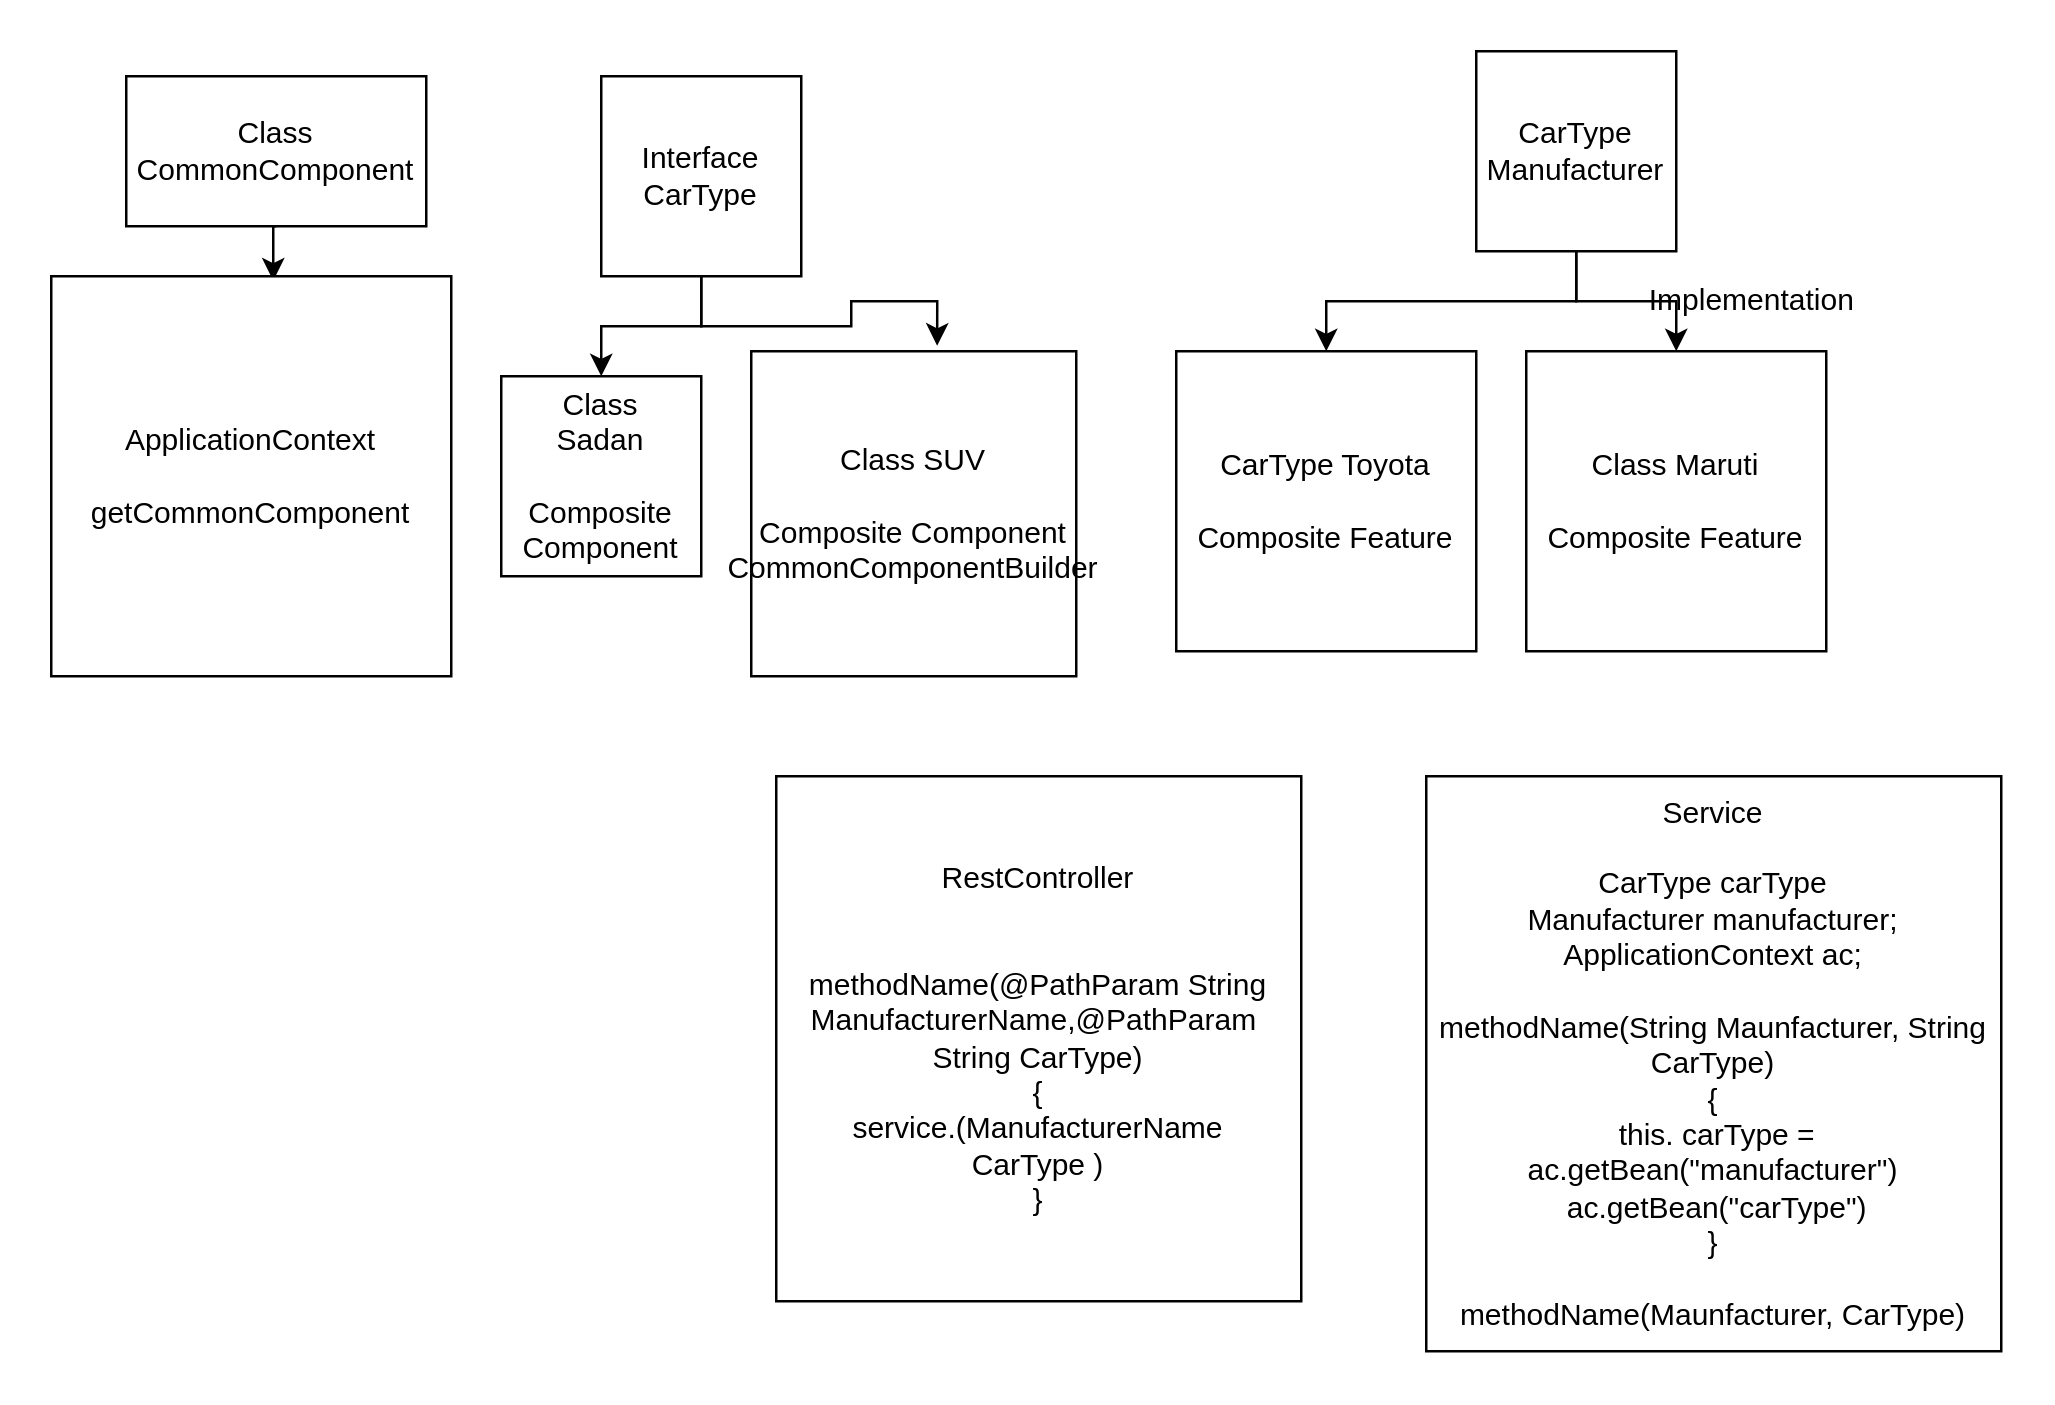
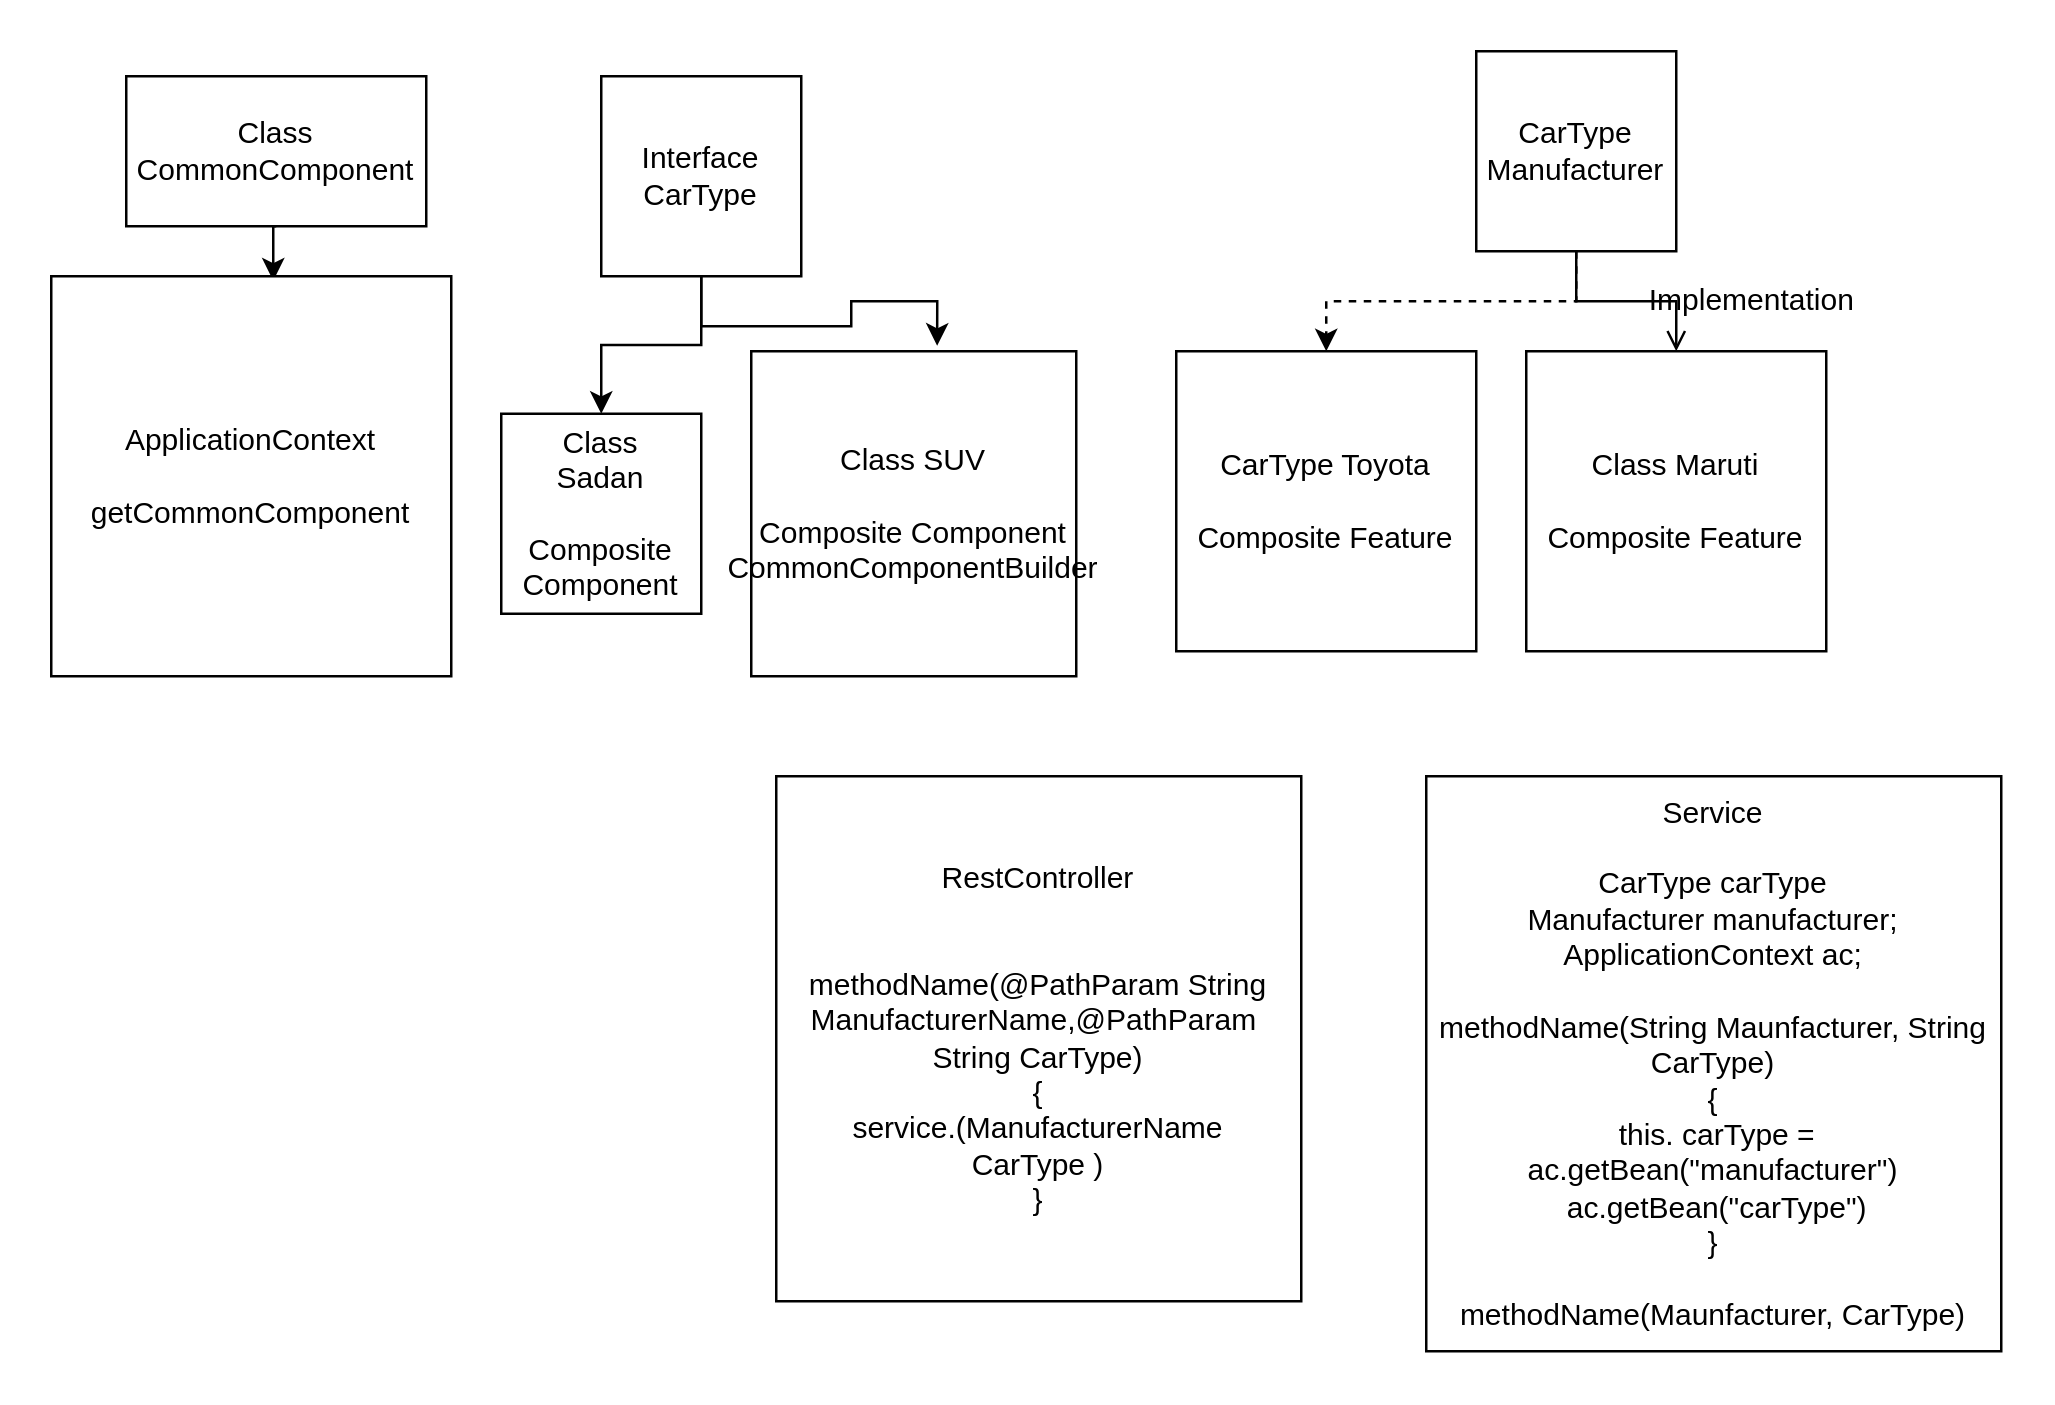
(1434, 301) -> (1434, 301)
(1676, 333) -> (1676, 337)
(601, 476) -> (601, 514)
